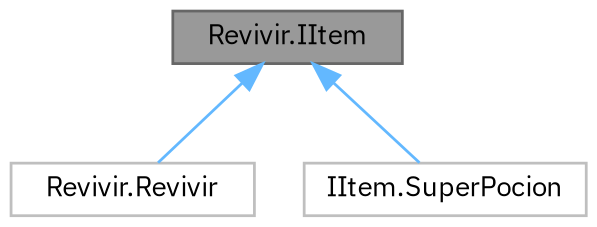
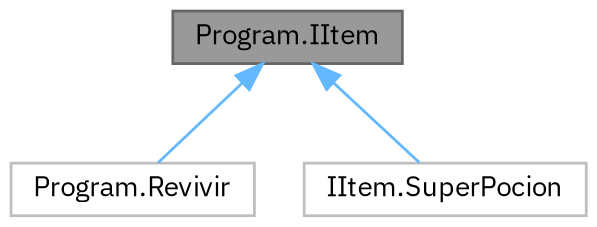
(288, 37) -> (288, 37)
(133, 189) -> (133, 189)
